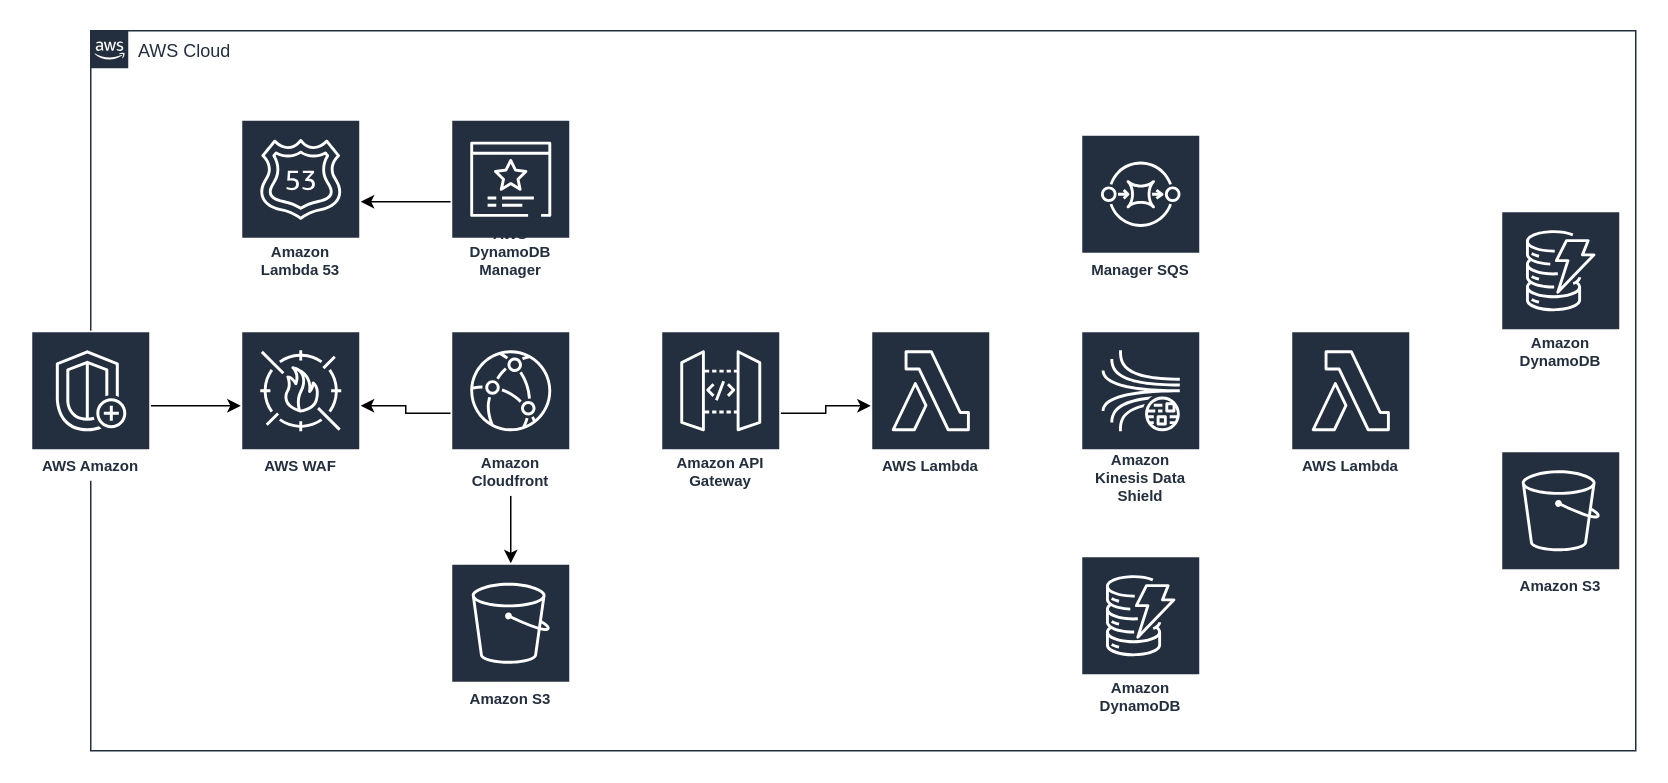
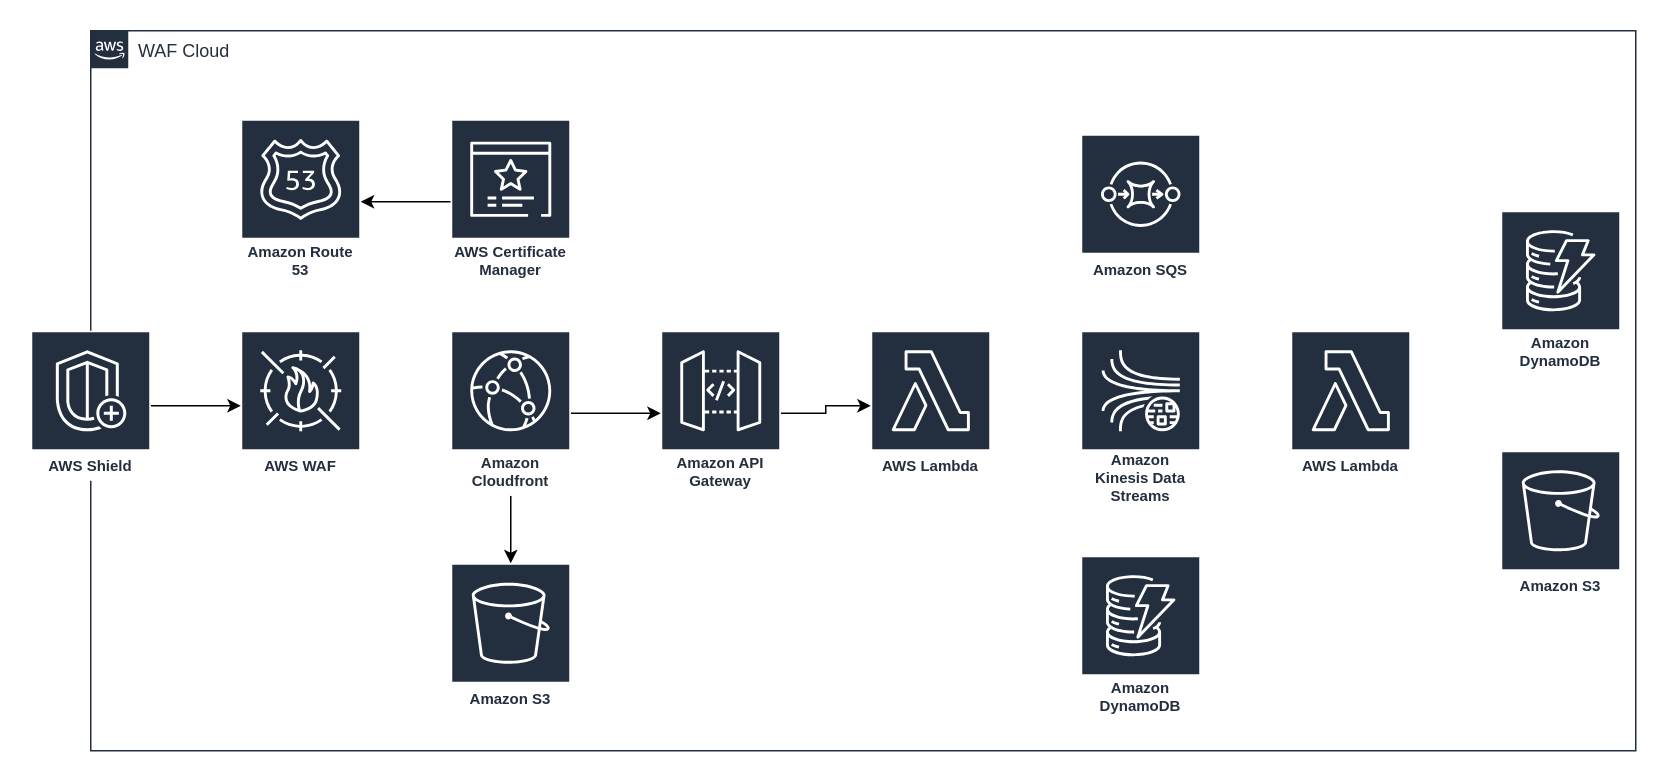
(179, 52) -> (179, 52)
(301, 260) -> (301, 260)
(511, 260) -> (511, 260)
(1141, 269) -> (1141, 269)
(408, 413) -> (611, 413)
(91, 466) -> (91, 466)
(1141, 487) -> (1141, 487)
